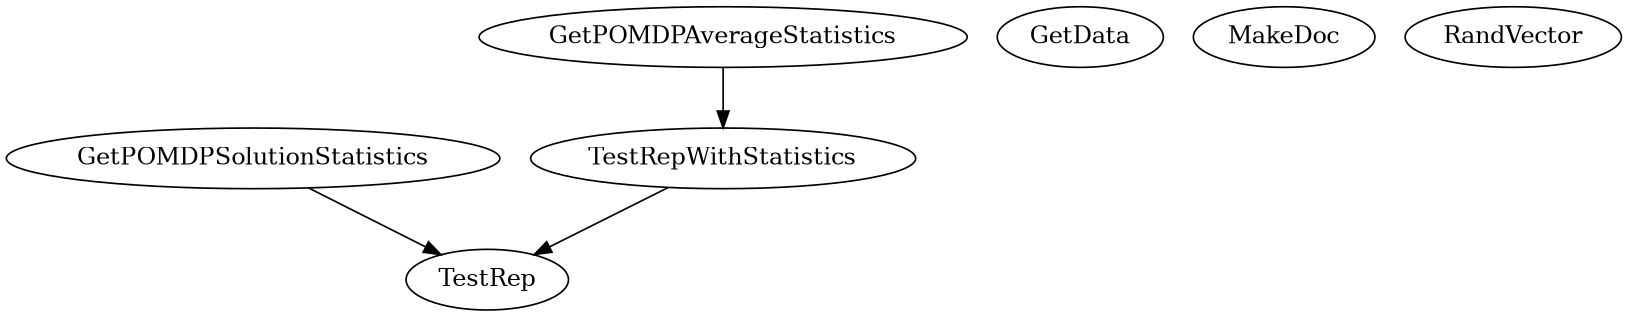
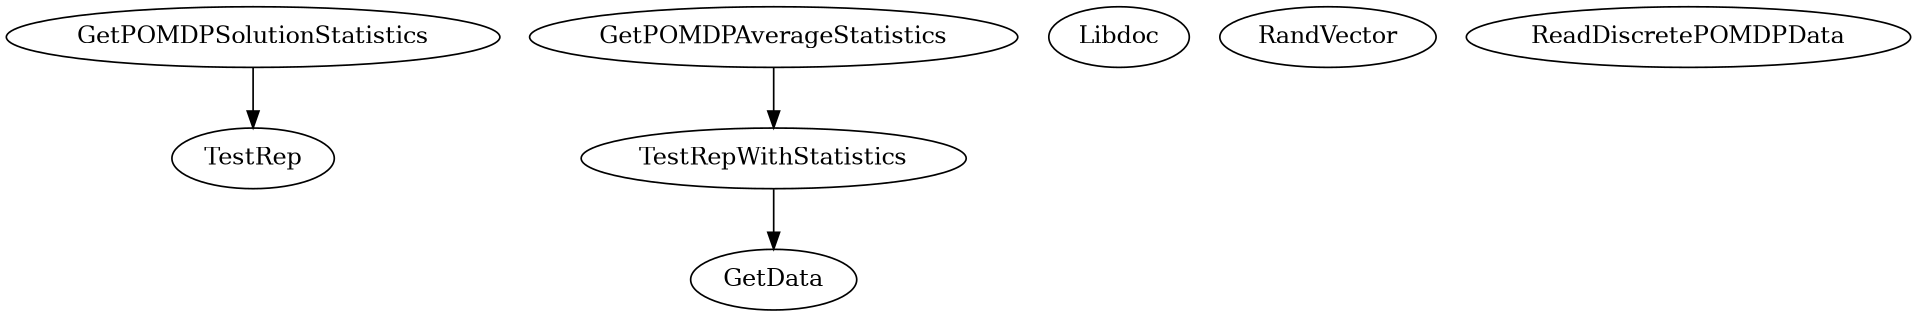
none -> (1119, 37)
(1284, 37) -> none
none -> (1688, 37)
(609, 217) -> (774, 211)
